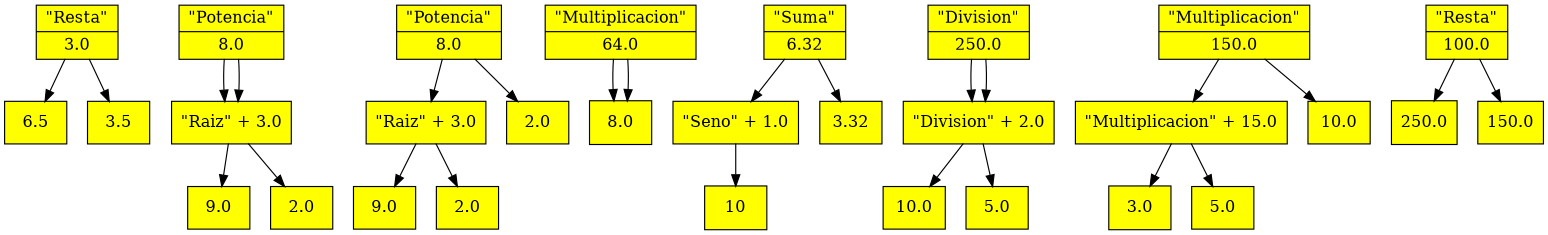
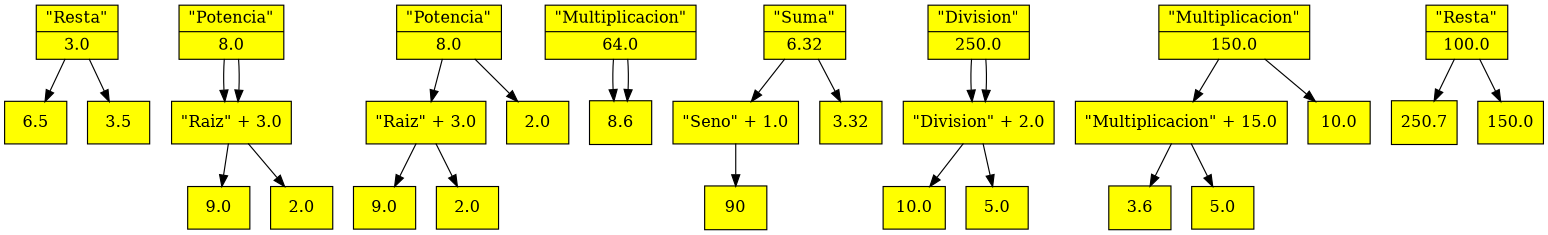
(621, 123) -> (621, 123)
(1424, 123) -> (1424, 123)
(736, 208) -> (736, 208)
(1140, 208) -> (1140, 208)
